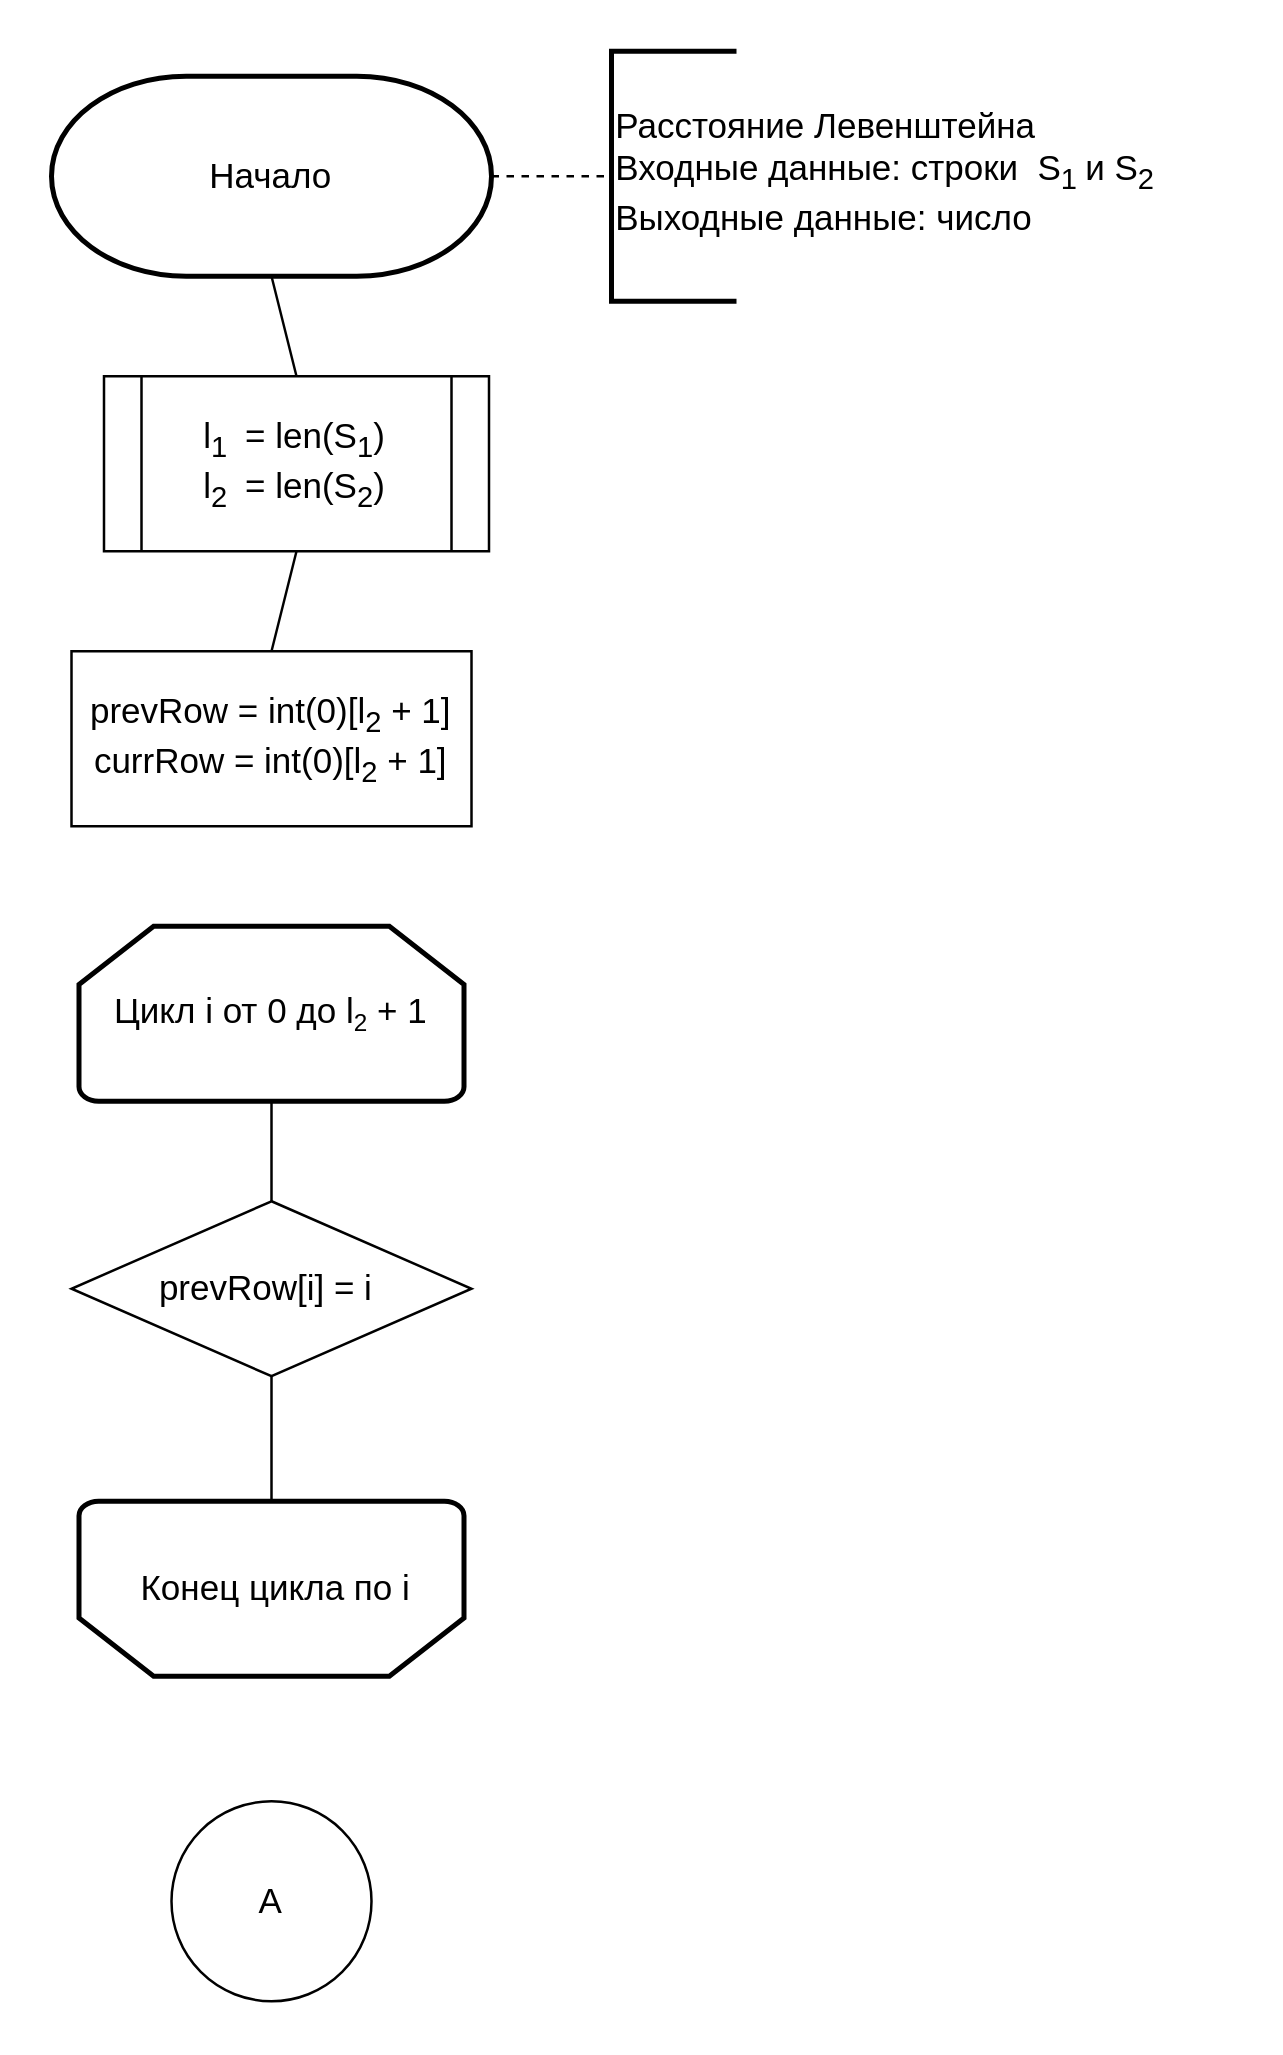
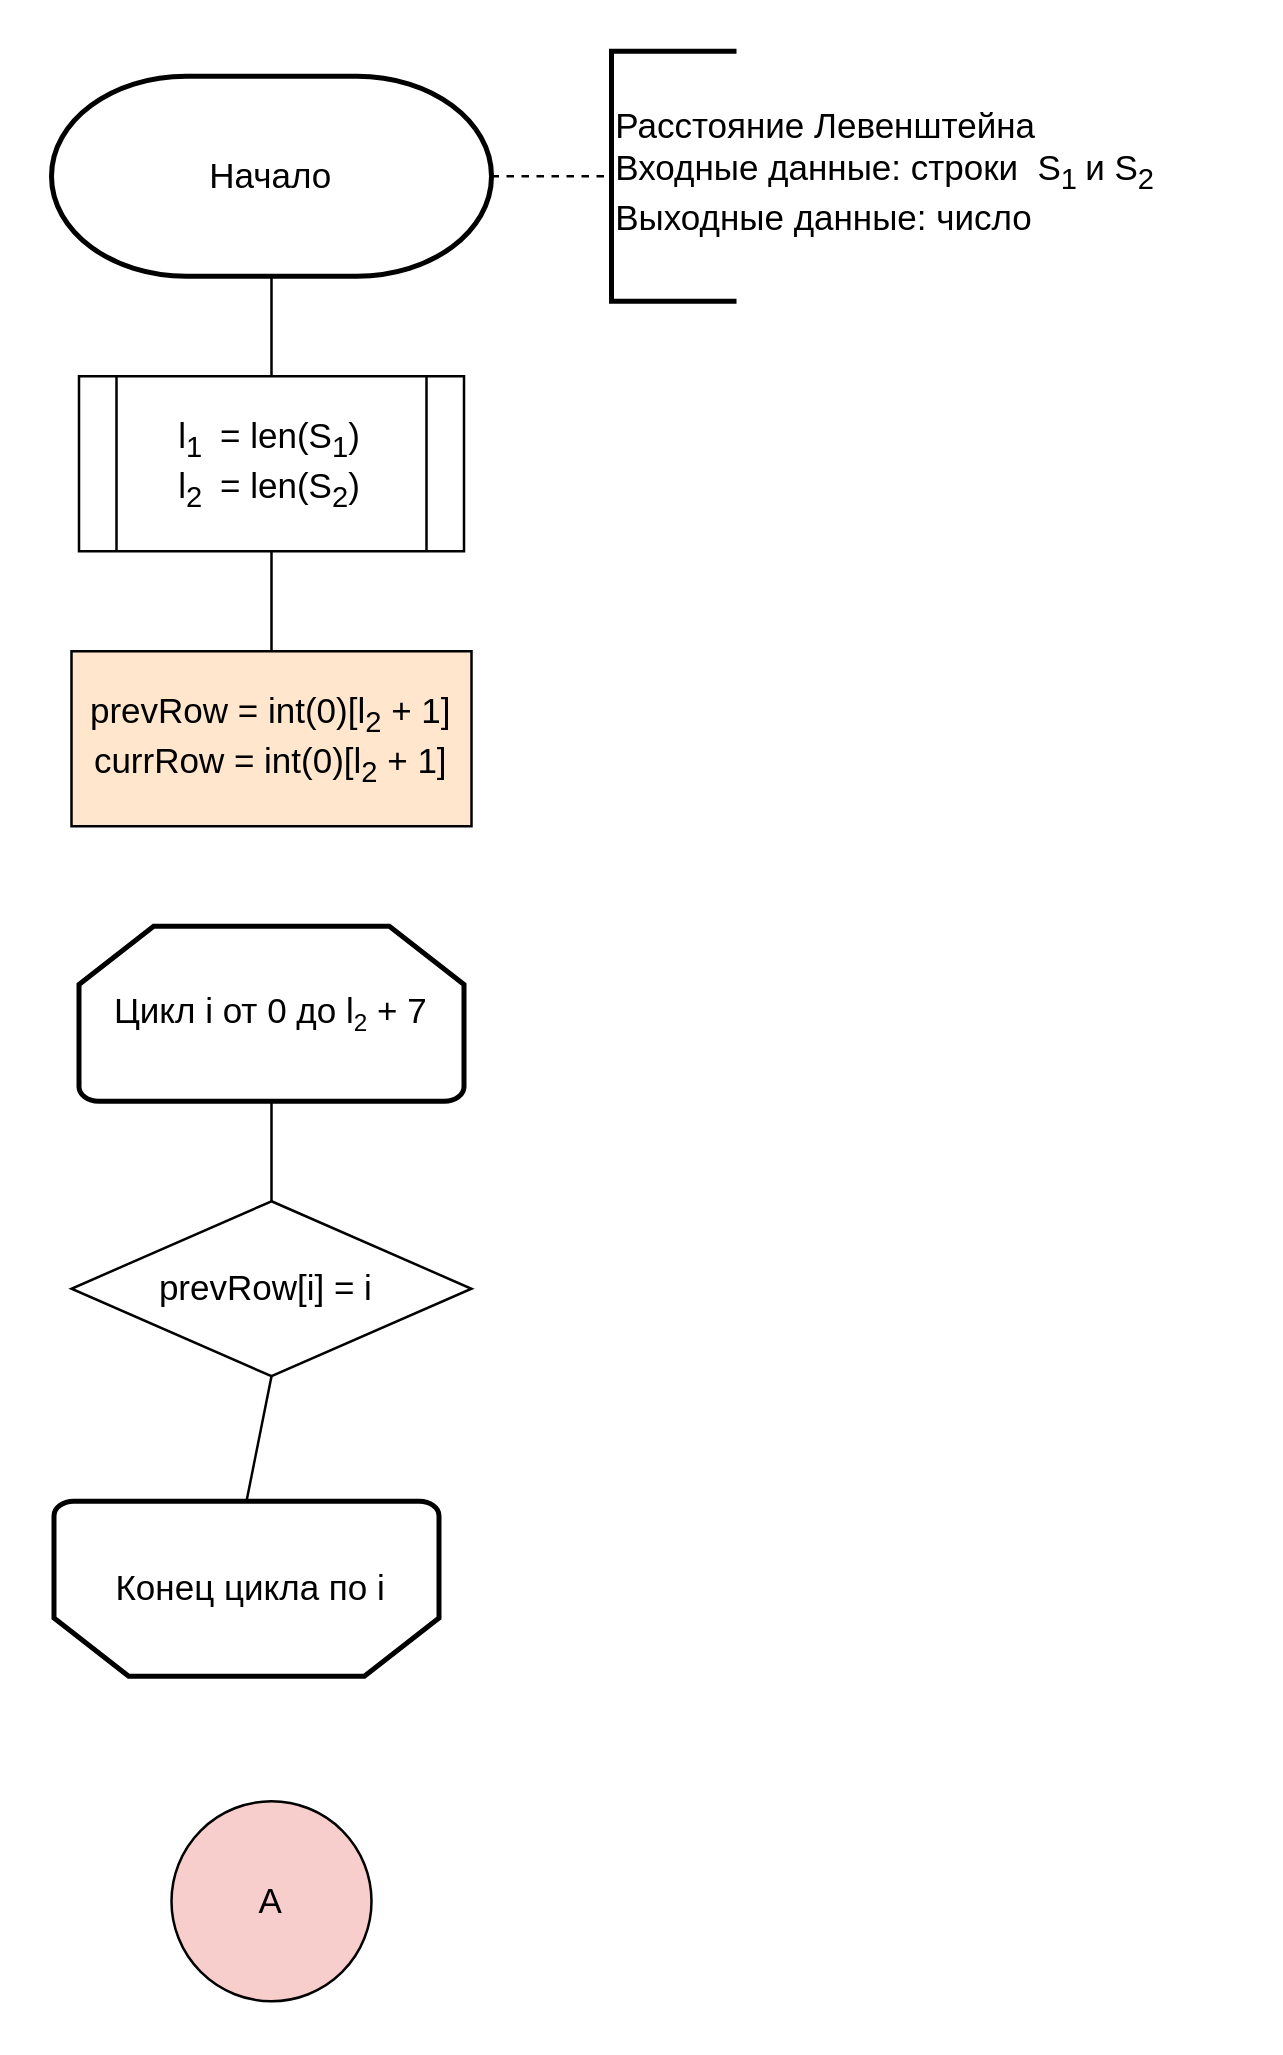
(296, 464) -> (271, 464)
(271, 739) -> (271, 739)
(271, 1014) -> (271, 1014)
(271, 1589) -> (246, 1589)
(271, 1901) -> (271, 1901)
